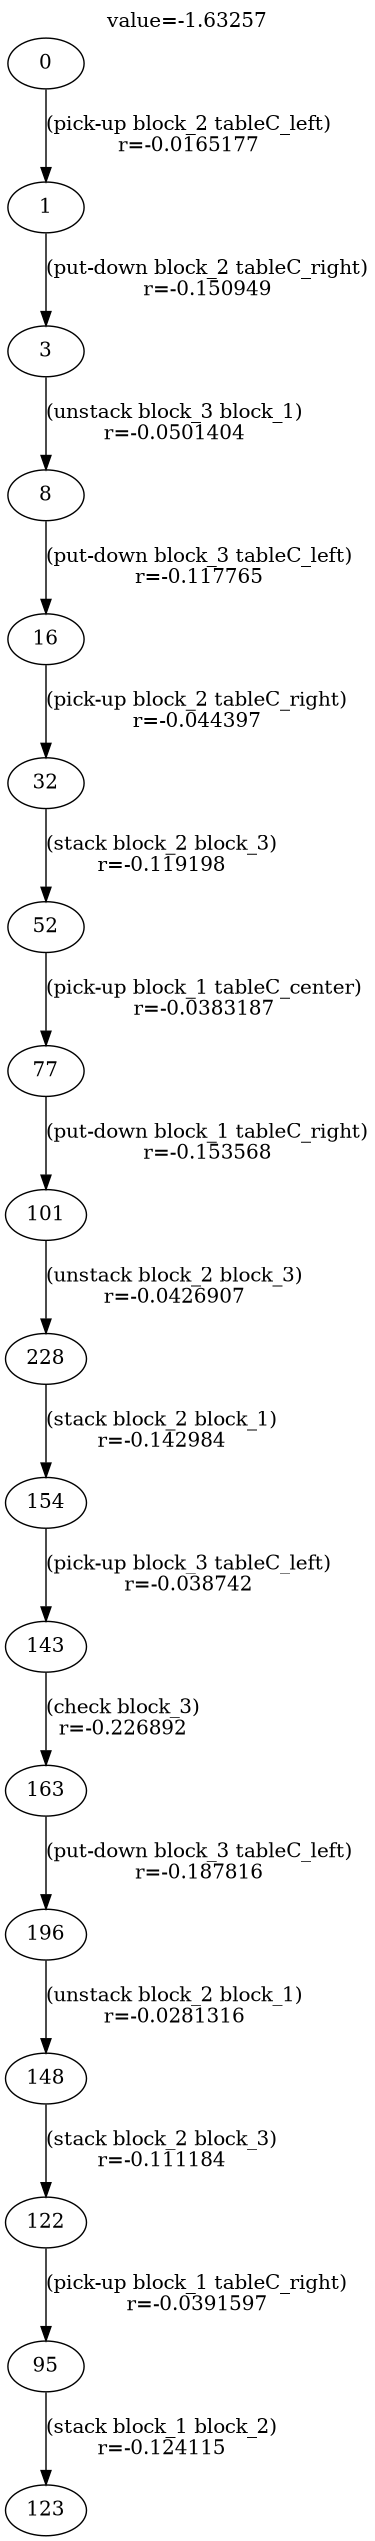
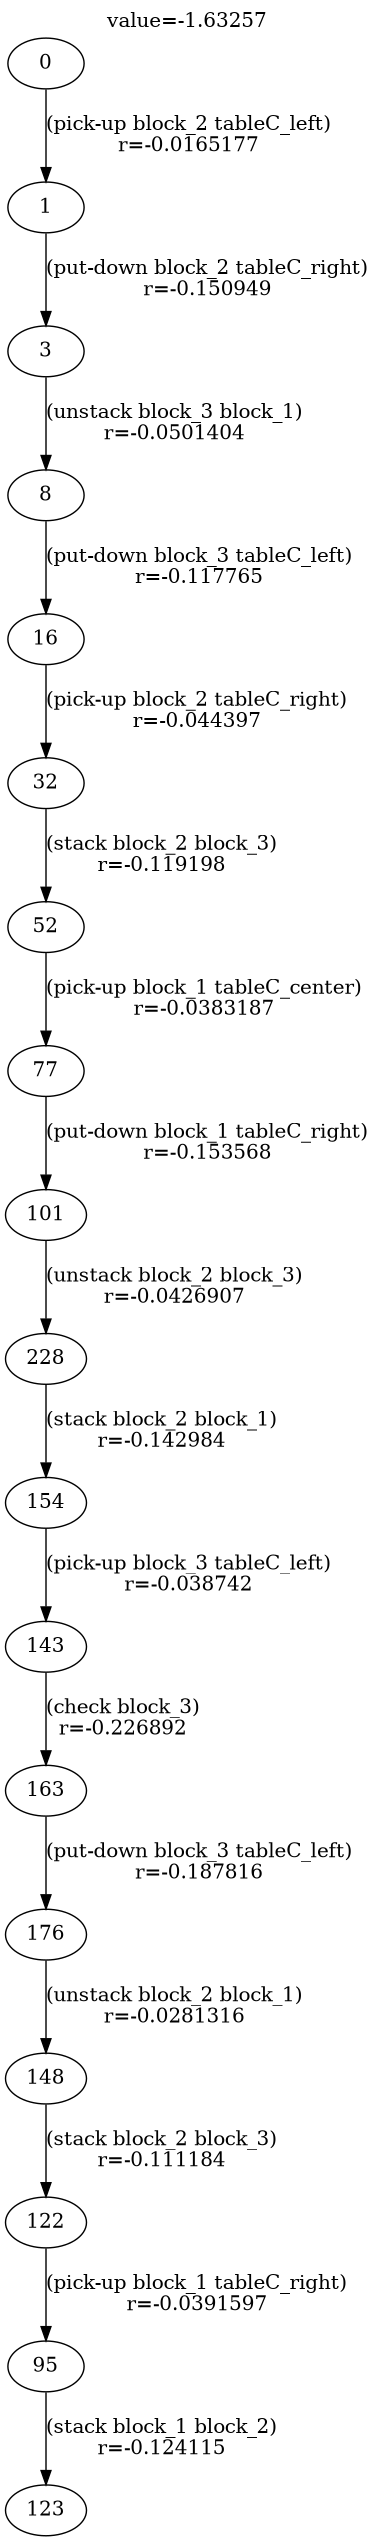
(46, 1935) -> (46, 1935)
